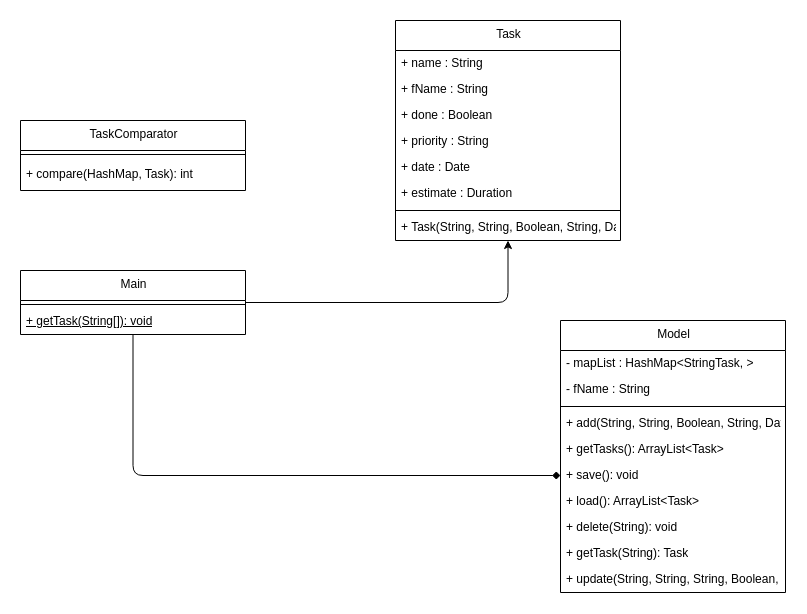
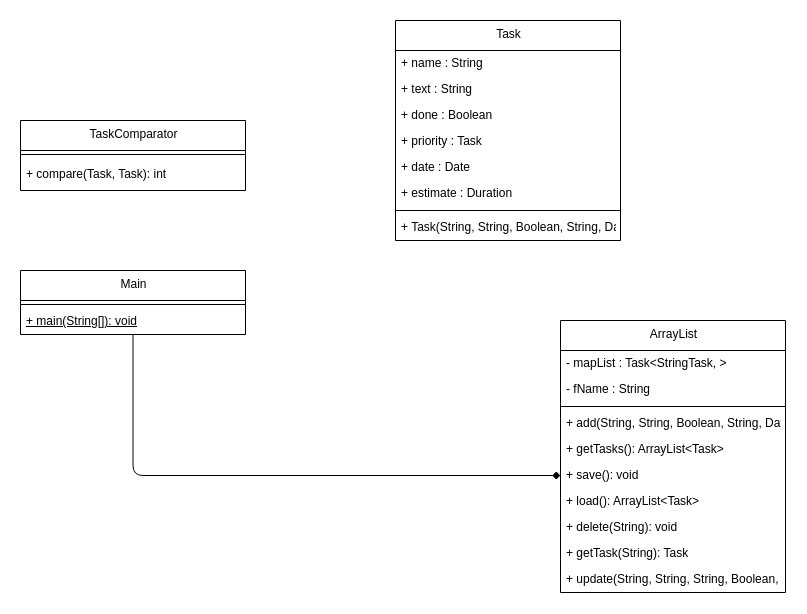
(447, 90) -> (444, 90)
(454, 142) -> (449, 142)
(115, 175) -> (105, 175)
(400, 303) -> none
(103, 322) -> (91, 322)
(674, 335) -> (674, 335)
(665, 364) -> (655, 364)
